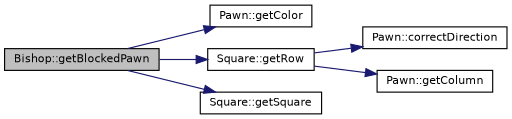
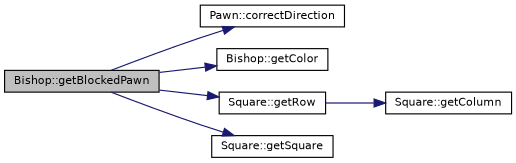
(261, 16) -> (272, 60)
(333, 51) -> (167, 49)
(435, 81) -> (449, 103)
